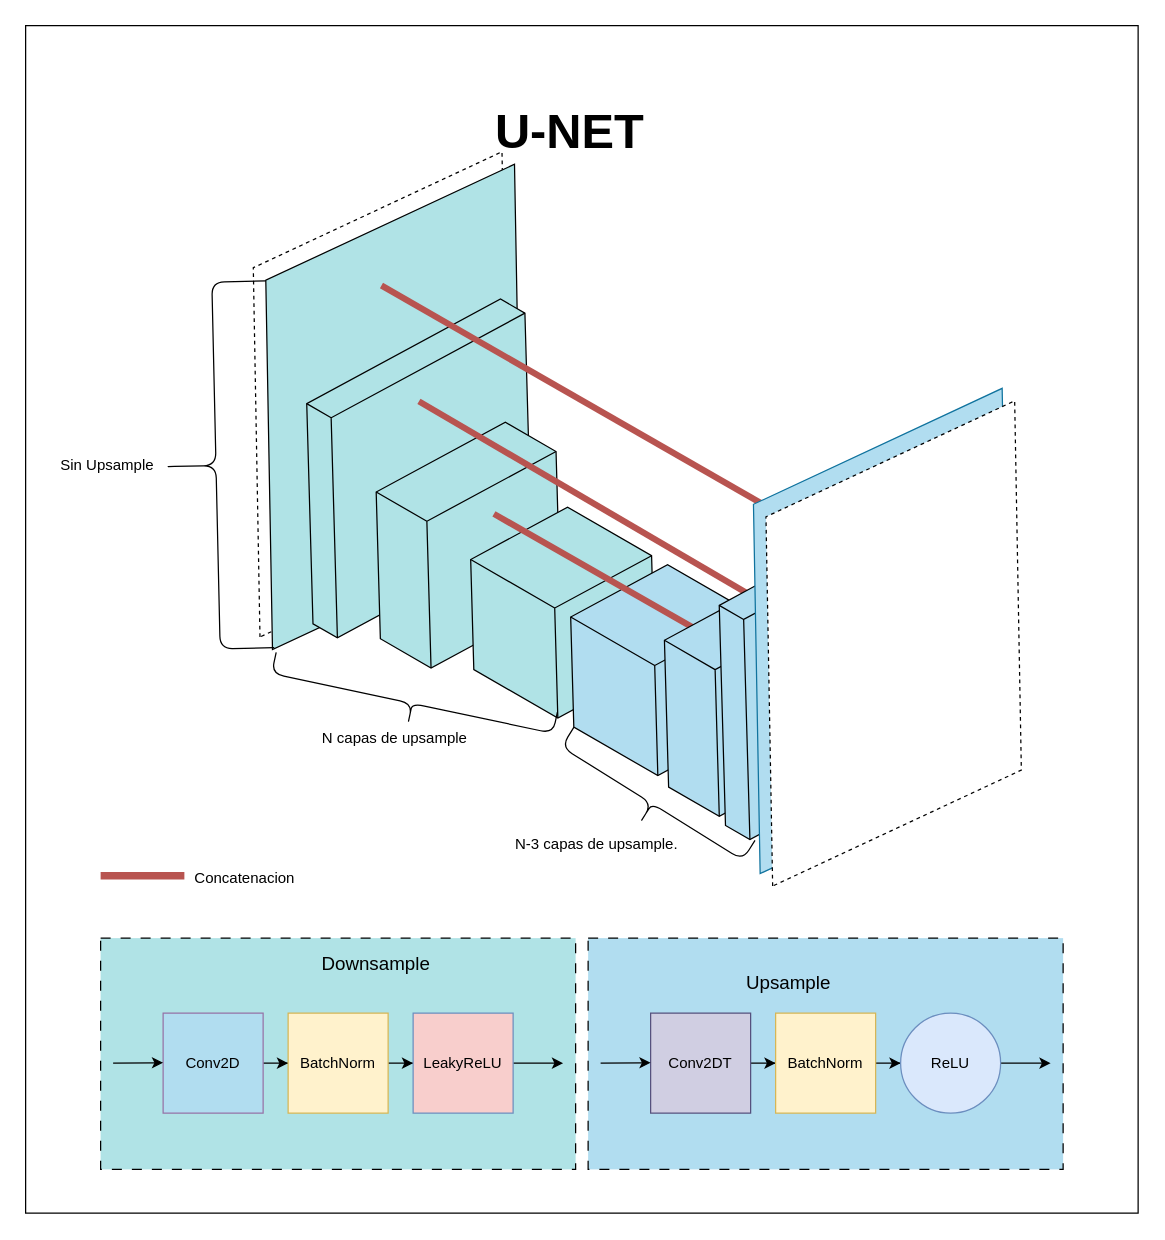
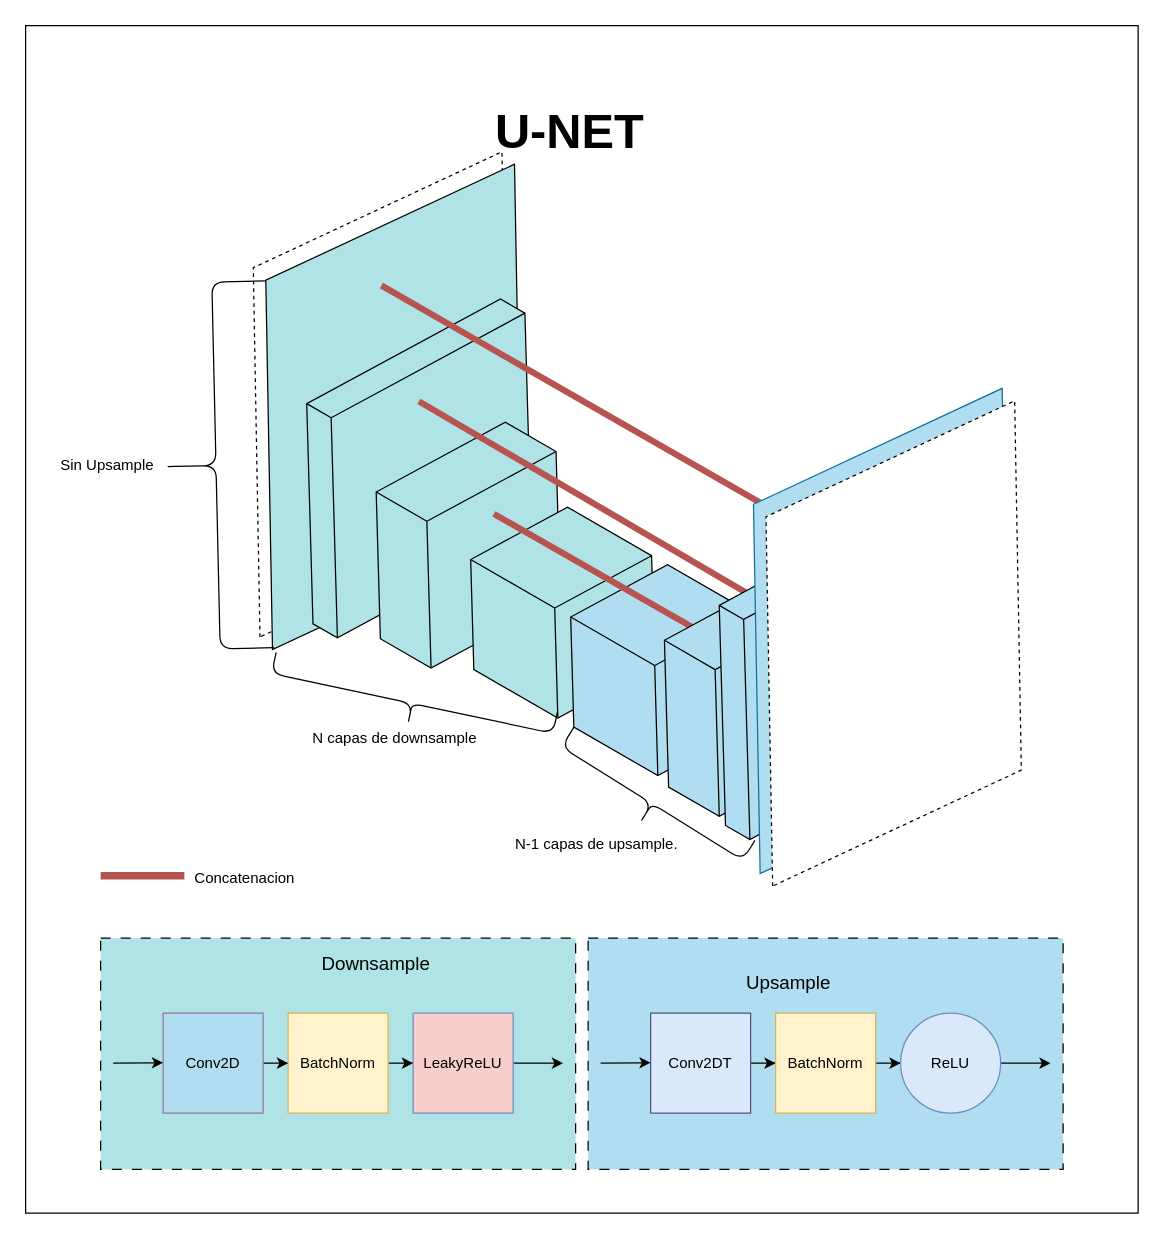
(395, 738) -> (395, 738)
(598, 844) -> (598, 844)
(701, 1063) -> (701, 1063)
